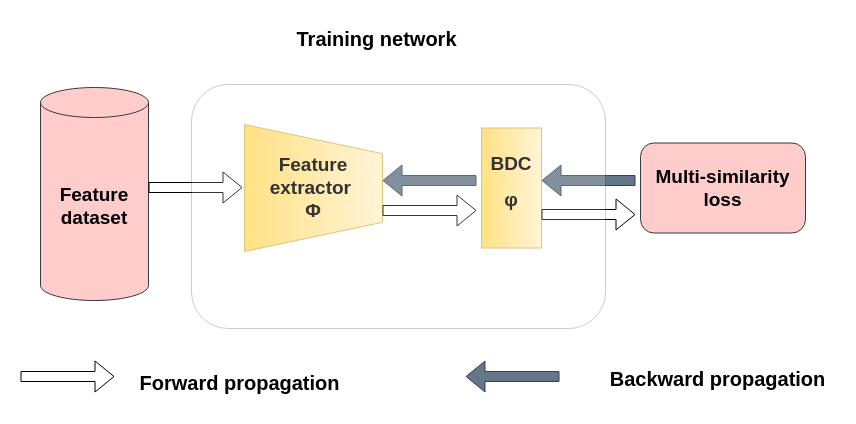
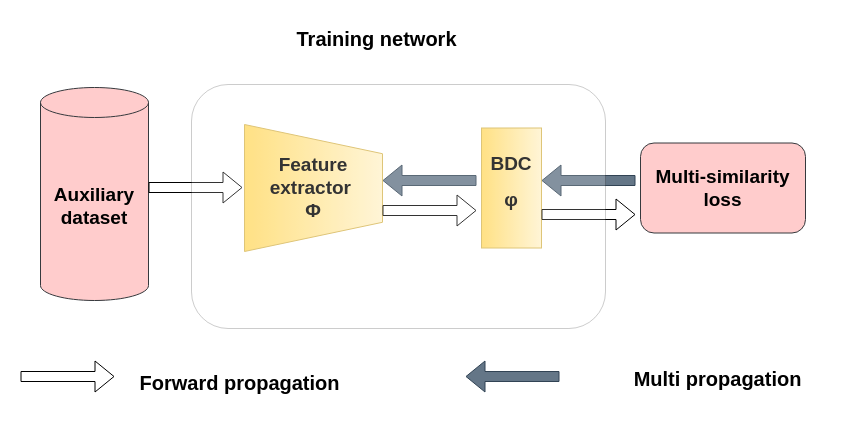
(95, 207) -> (95, 207)
(718, 379) -> (718, 379)
